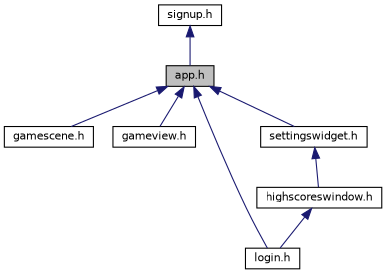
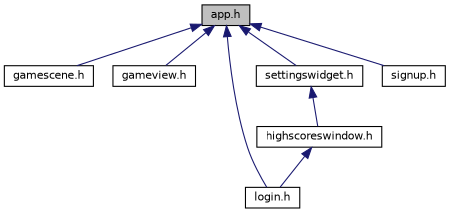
(190, 51) -> (323, 46)
